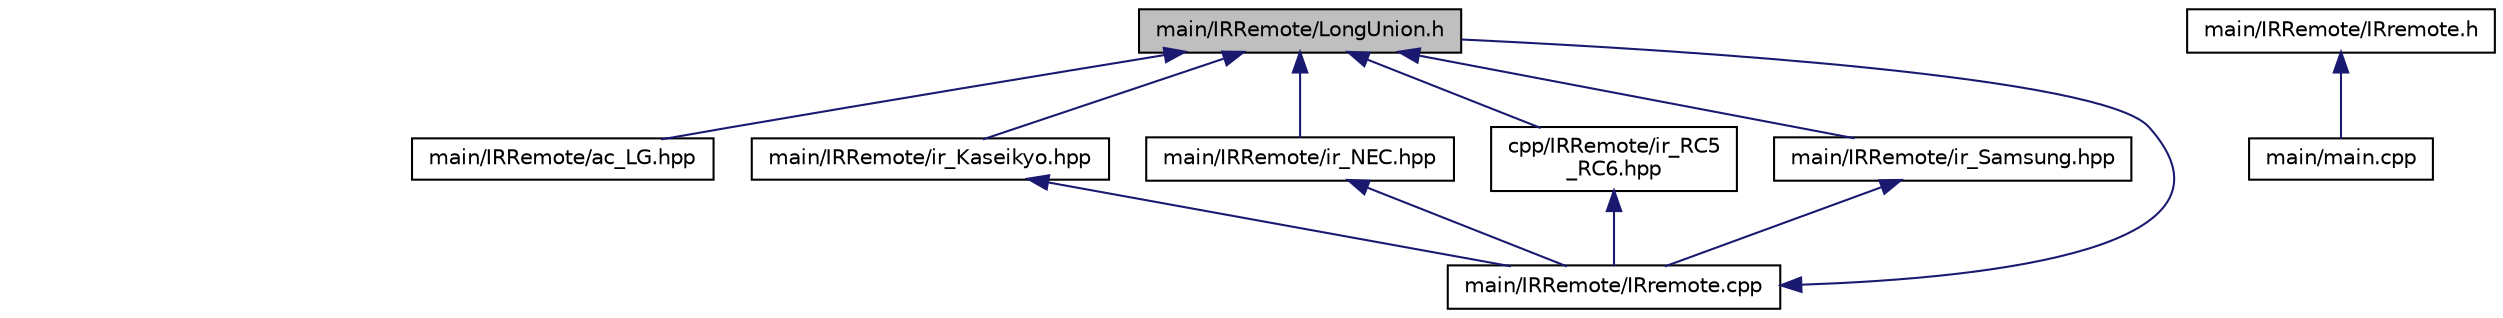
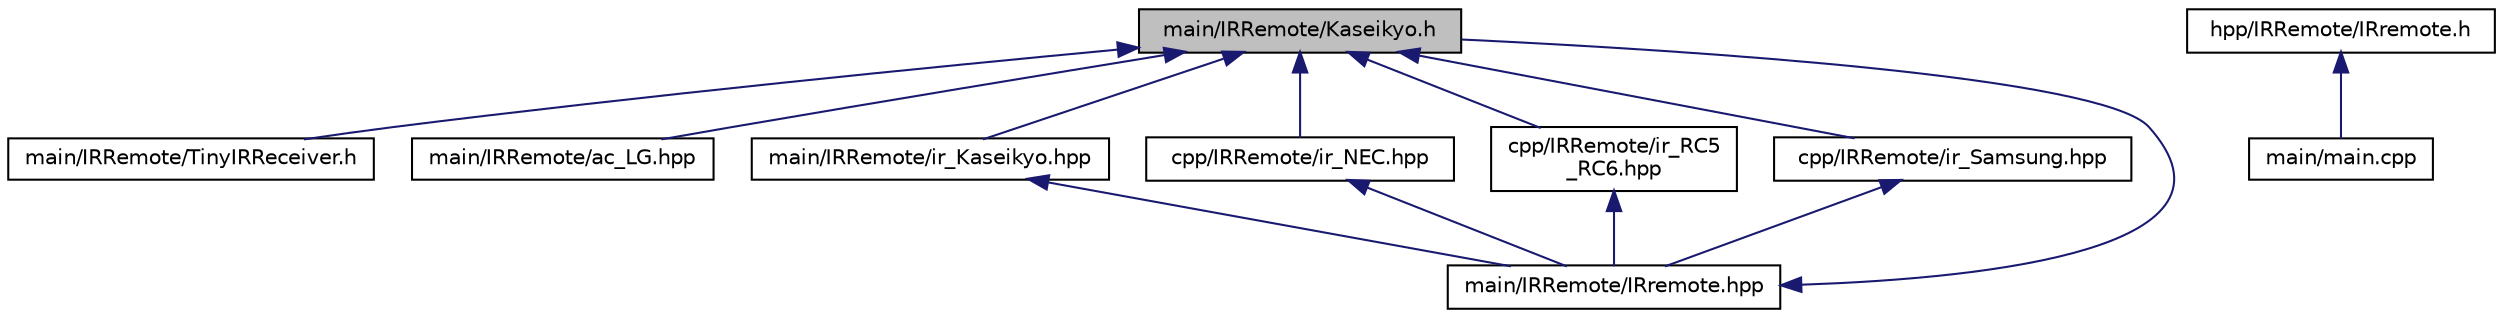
(1300, 31) -> (1300, 31)
(2341, 31) -> (2341, 31)
none -> (191, 159)
(1300, 159) -> (1300, 159)
(1953, 159) -> (1953, 159)
(1614, 287) -> (1614, 287)
